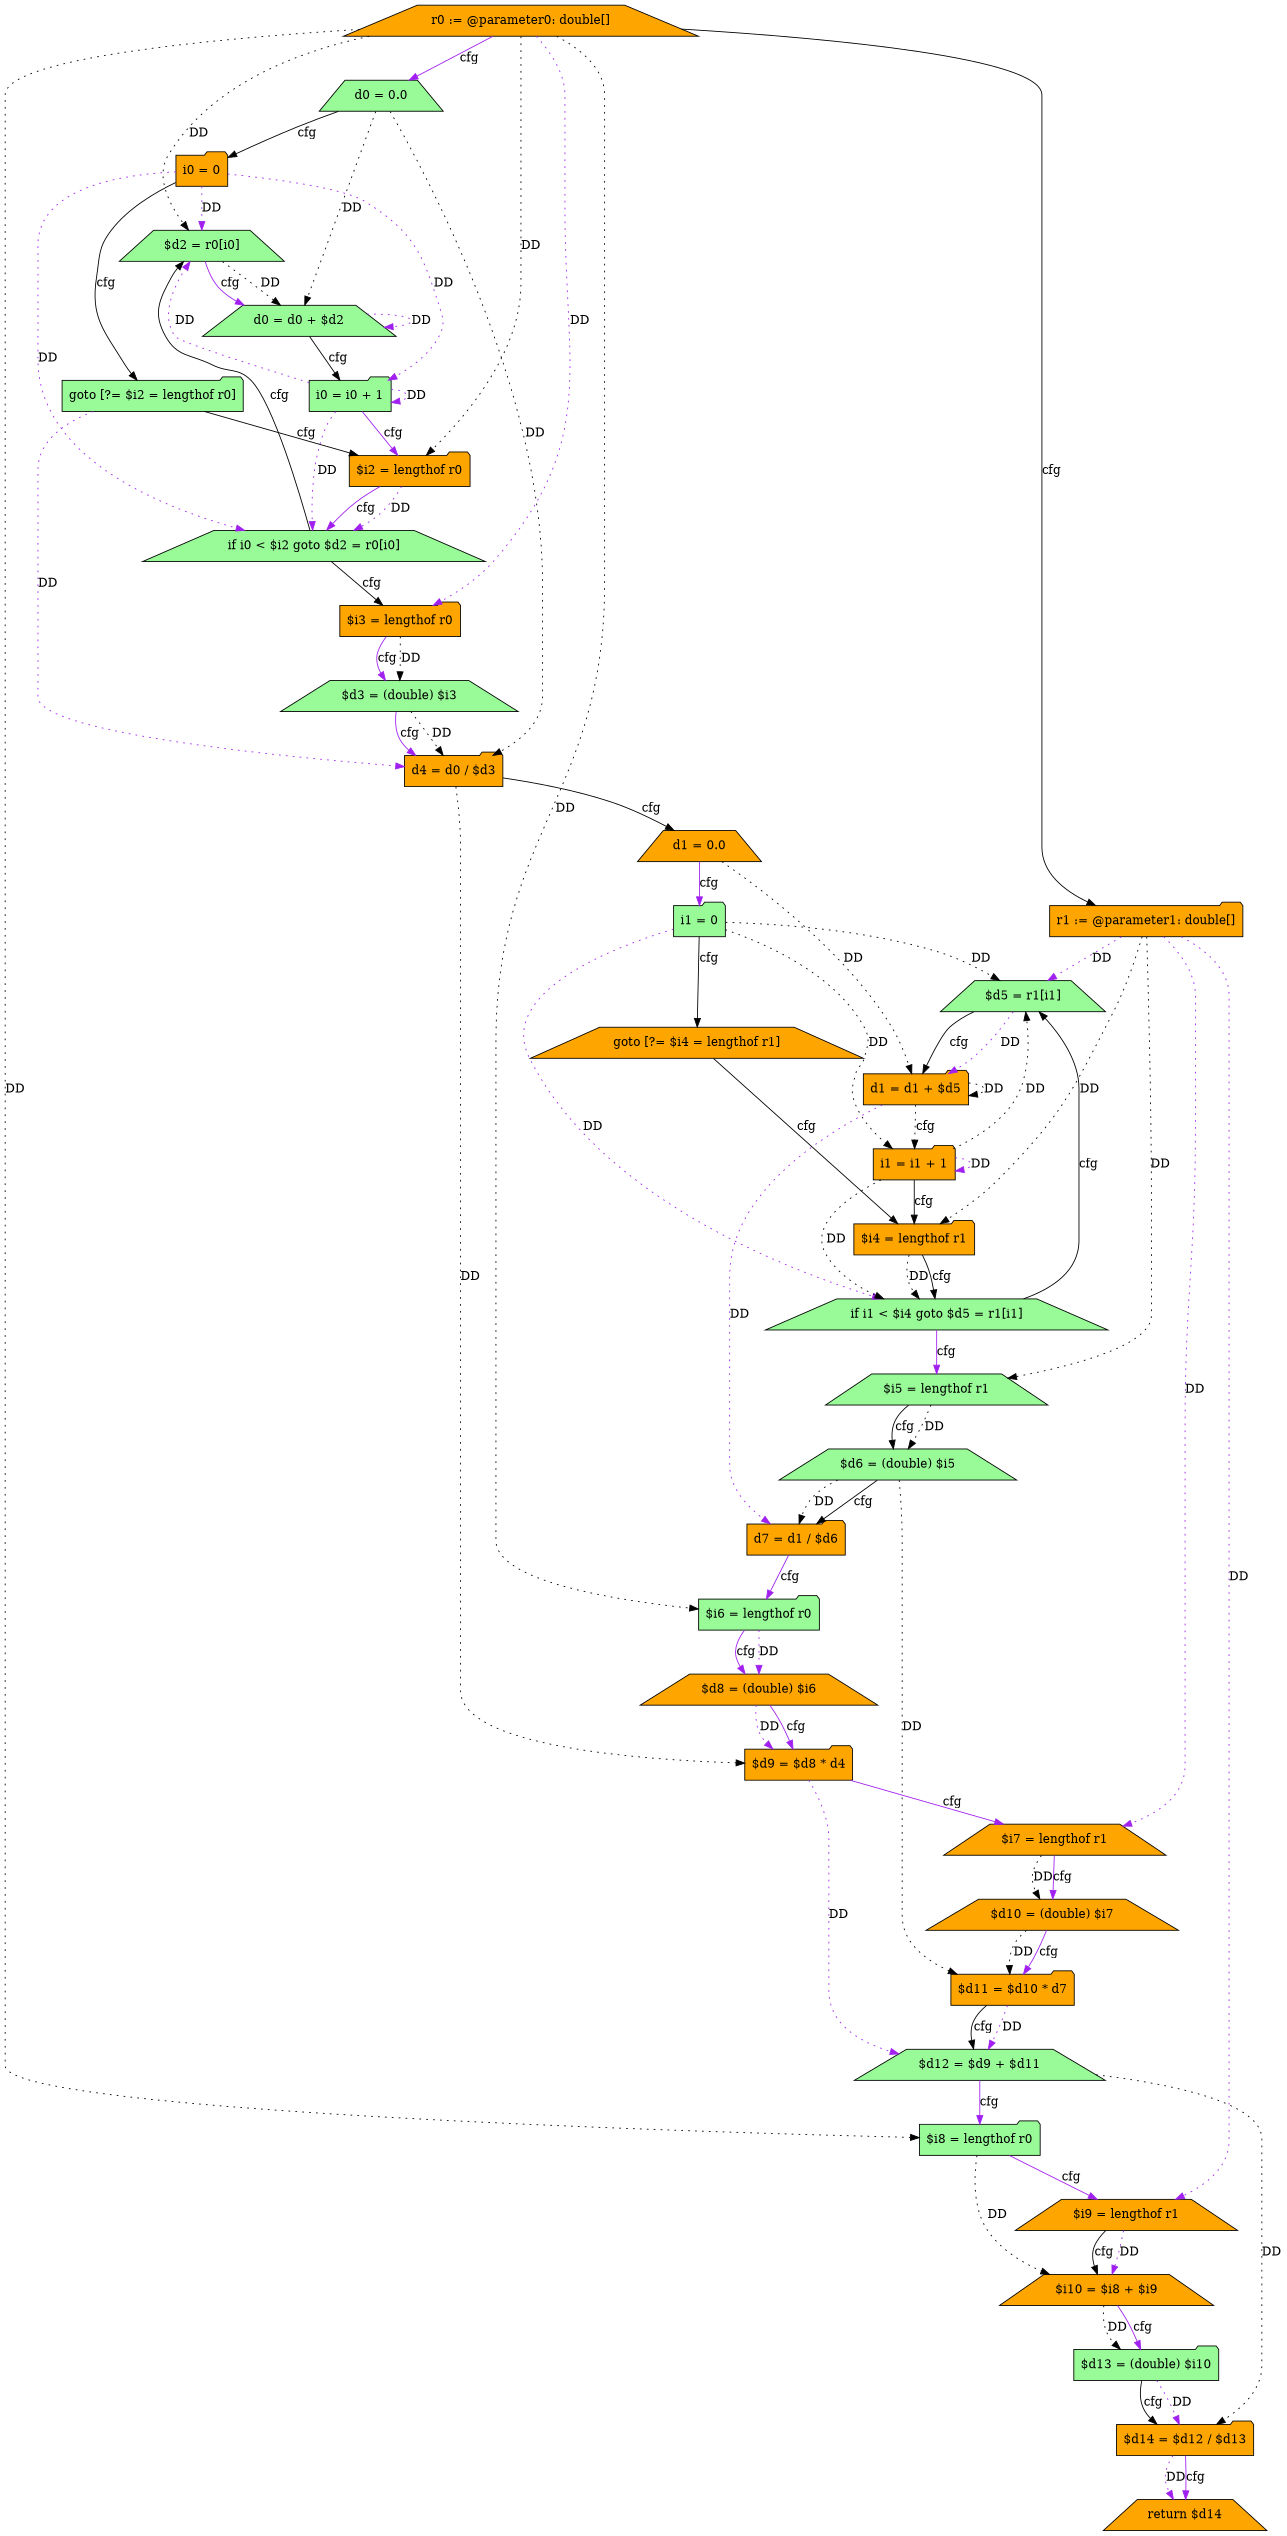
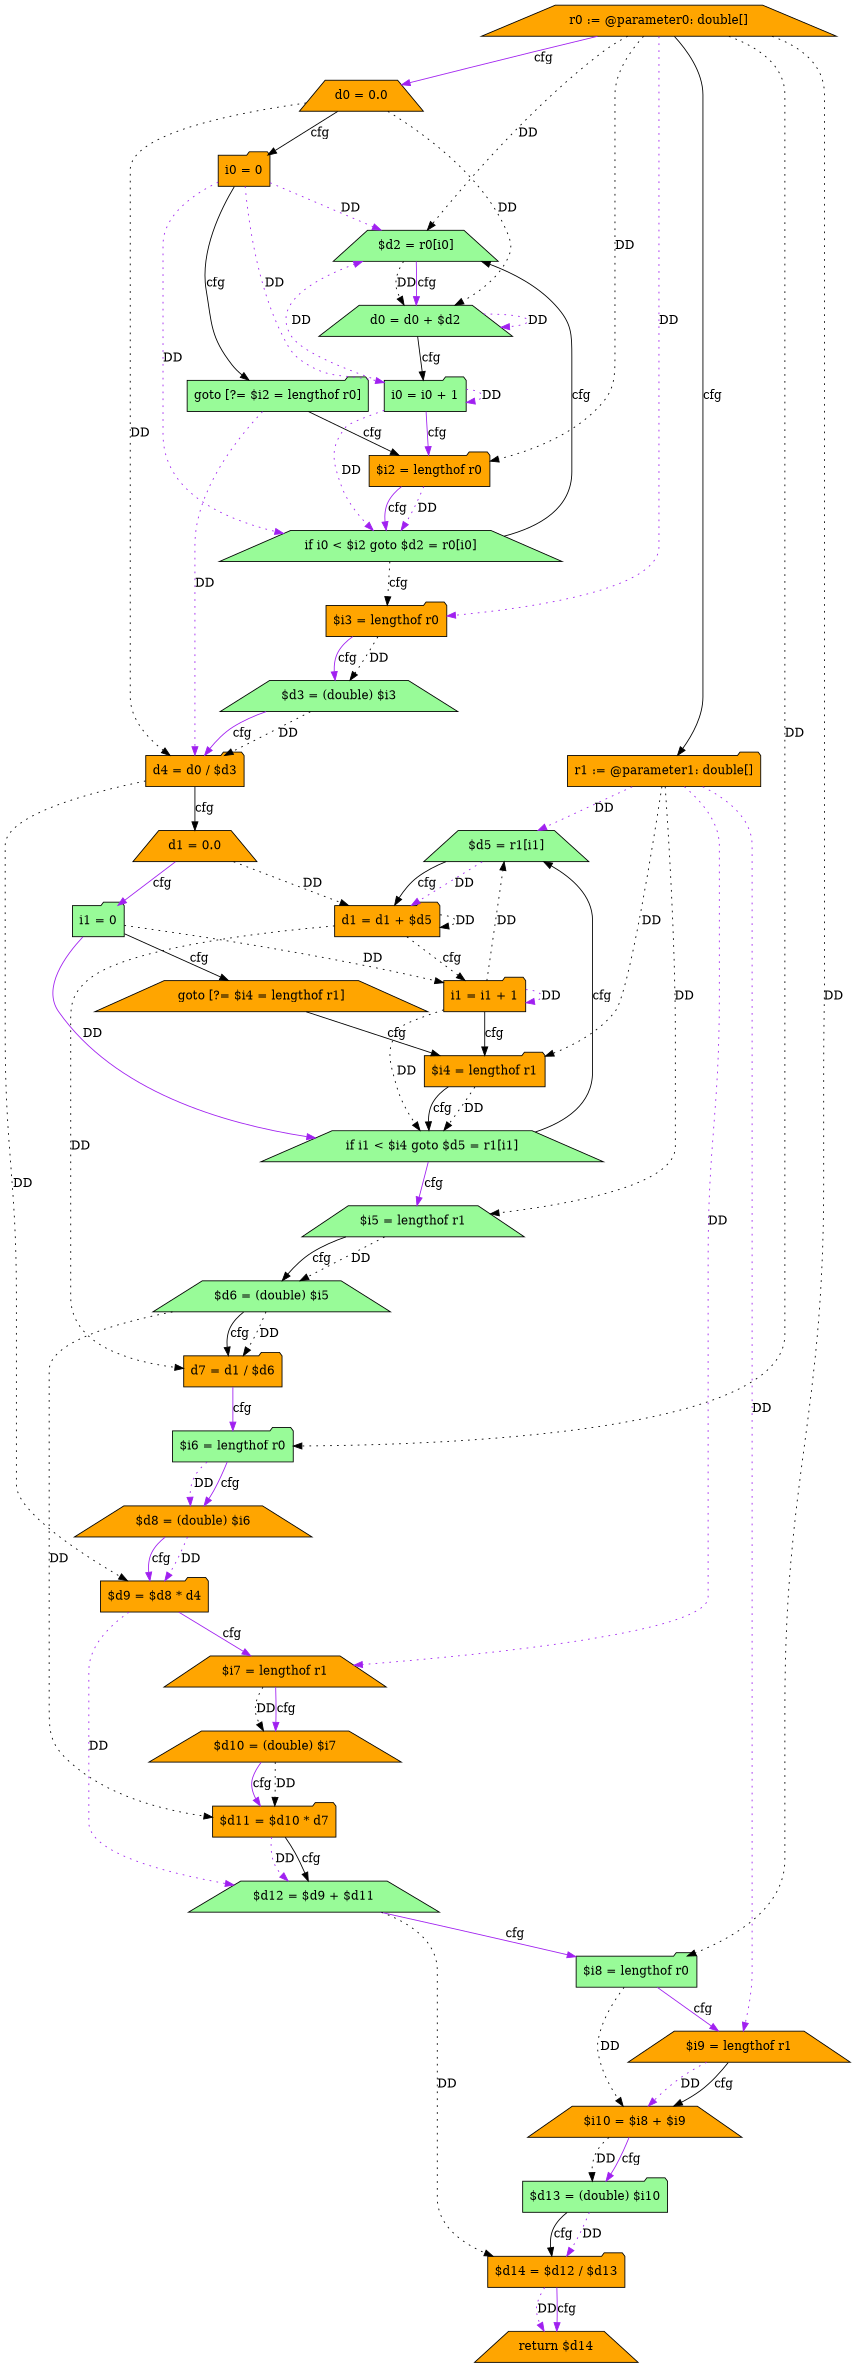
(381, 96) -> (361, 96)
(354, 581) -> (389, 579)
(862, 935) -> none
(593, 1142) -> (133, 1078)
(730, 1283) -> (71, 1077)
